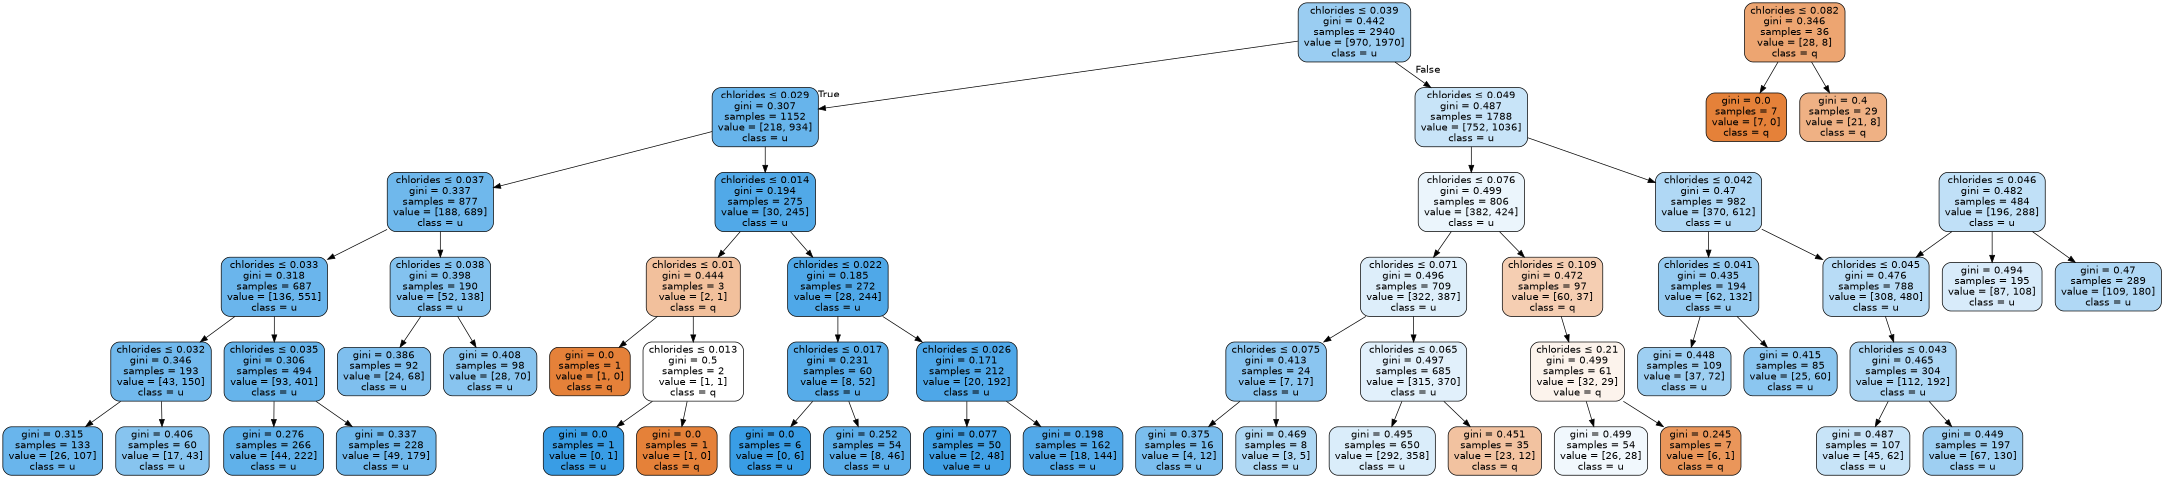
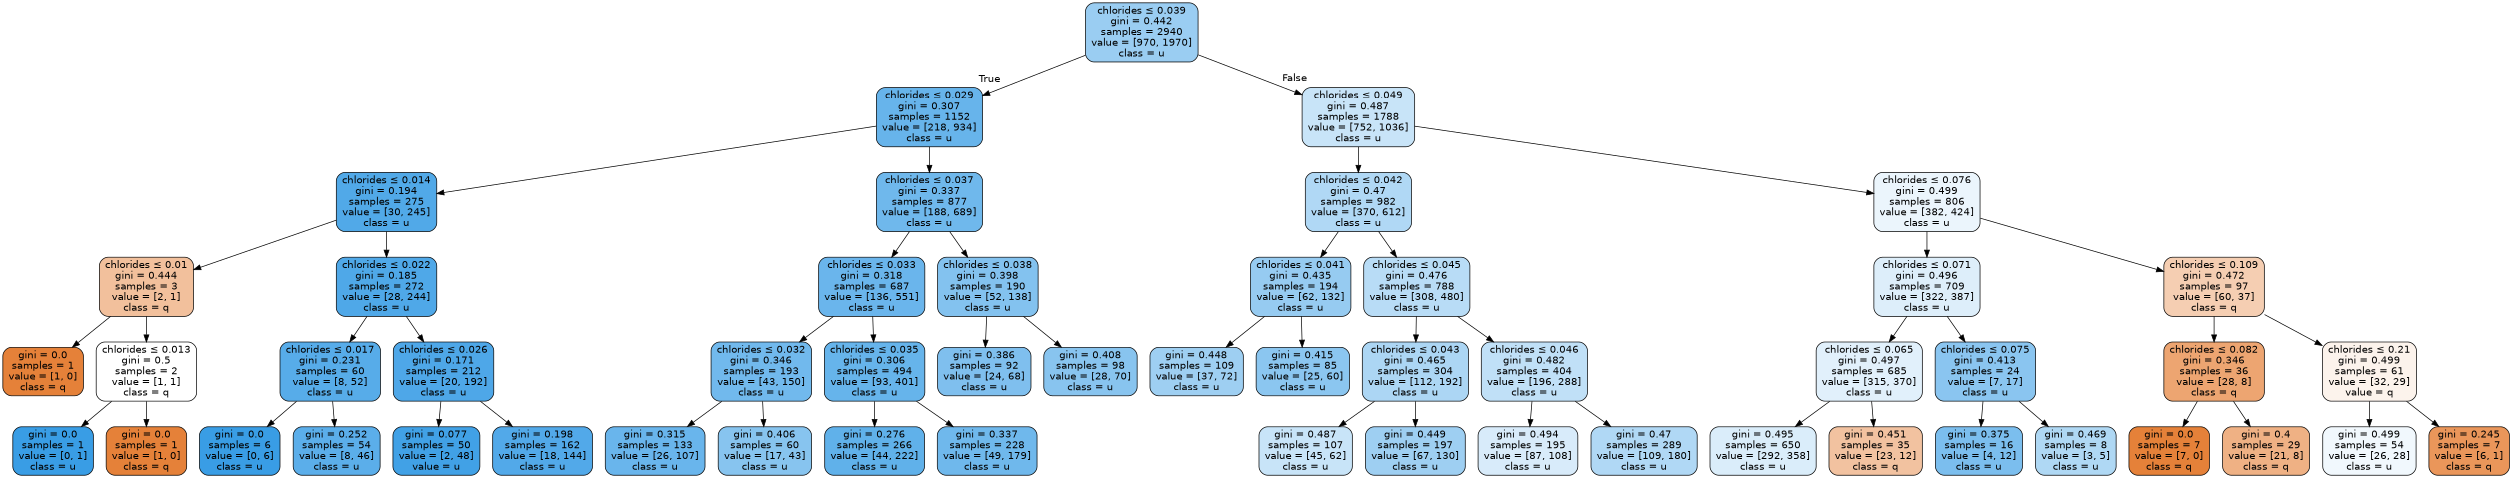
(1992, 202) -> (1534, 371)
(1937, 242) -> (1473, 327)
none -> (2214, 326)
